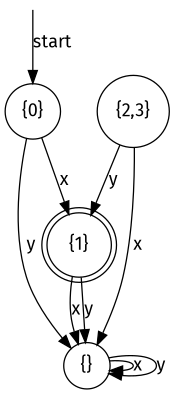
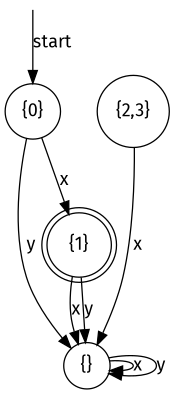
(108, 174) -> none
